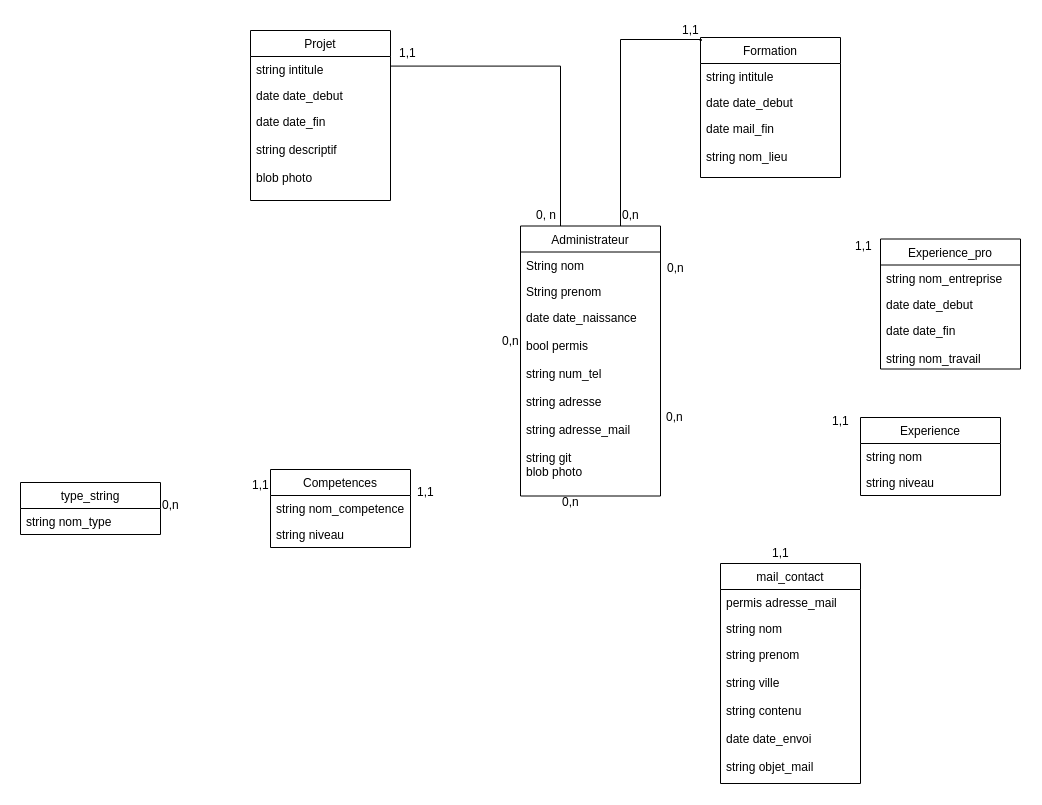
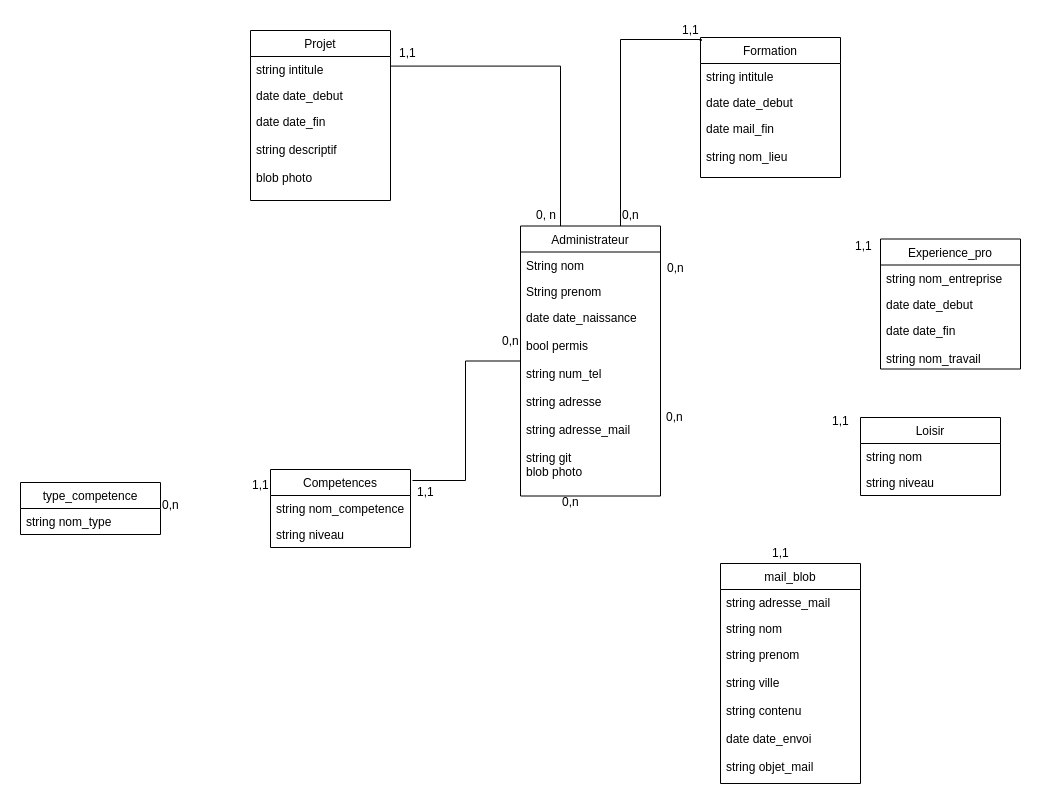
none -> (466, 419)
(930, 431) -> (930, 431)
(90, 496) -> (90, 496)
(790, 577) -> (790, 577)
(784, 603) -> (784, 603)
